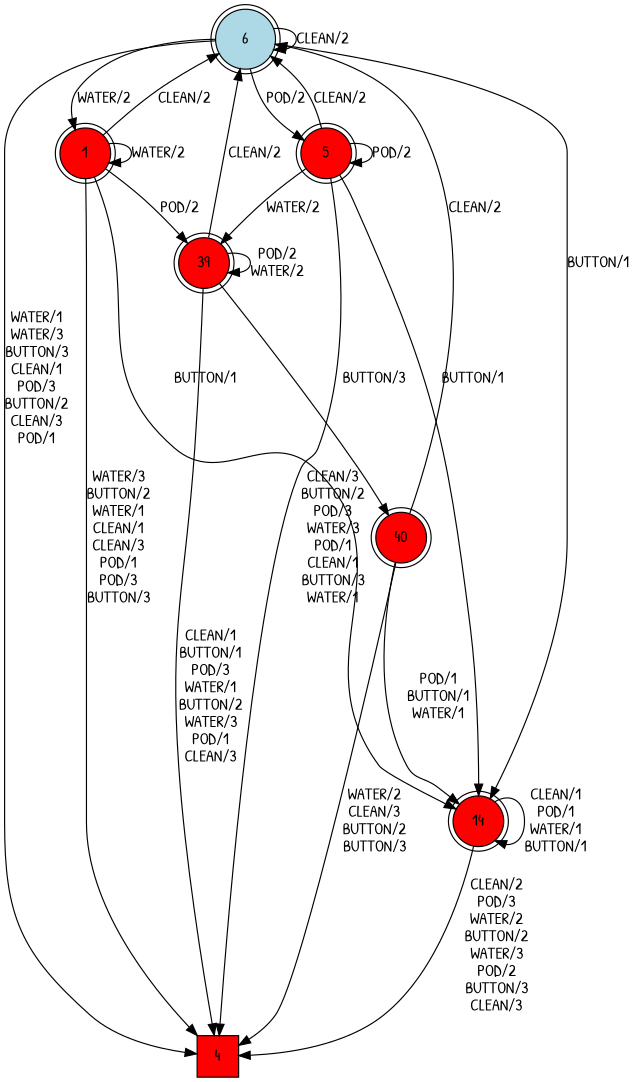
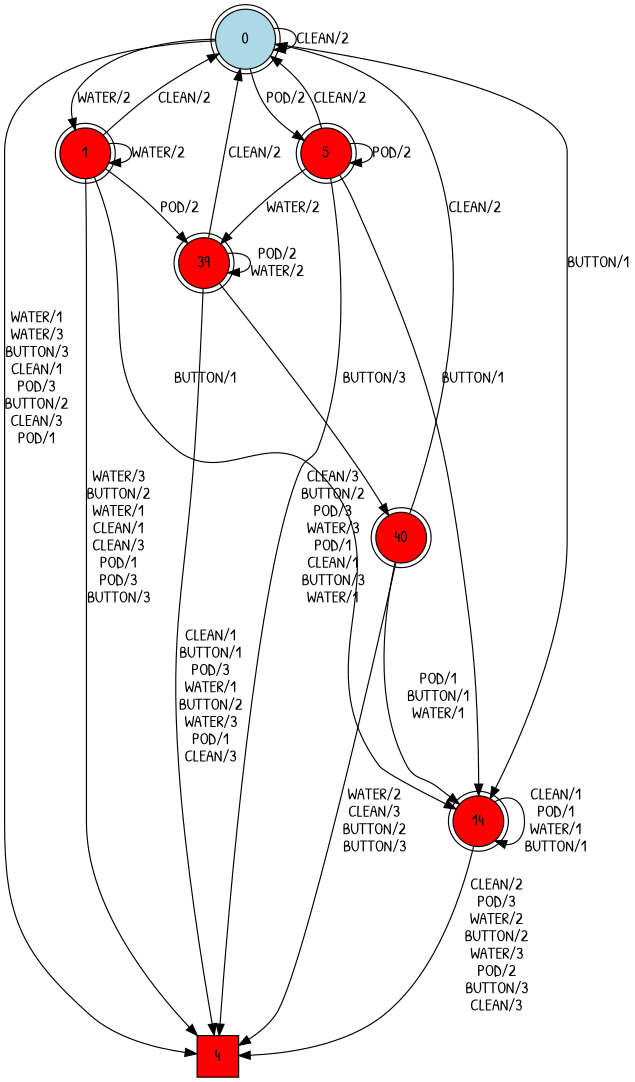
(246, 39) -> (246, 39)
